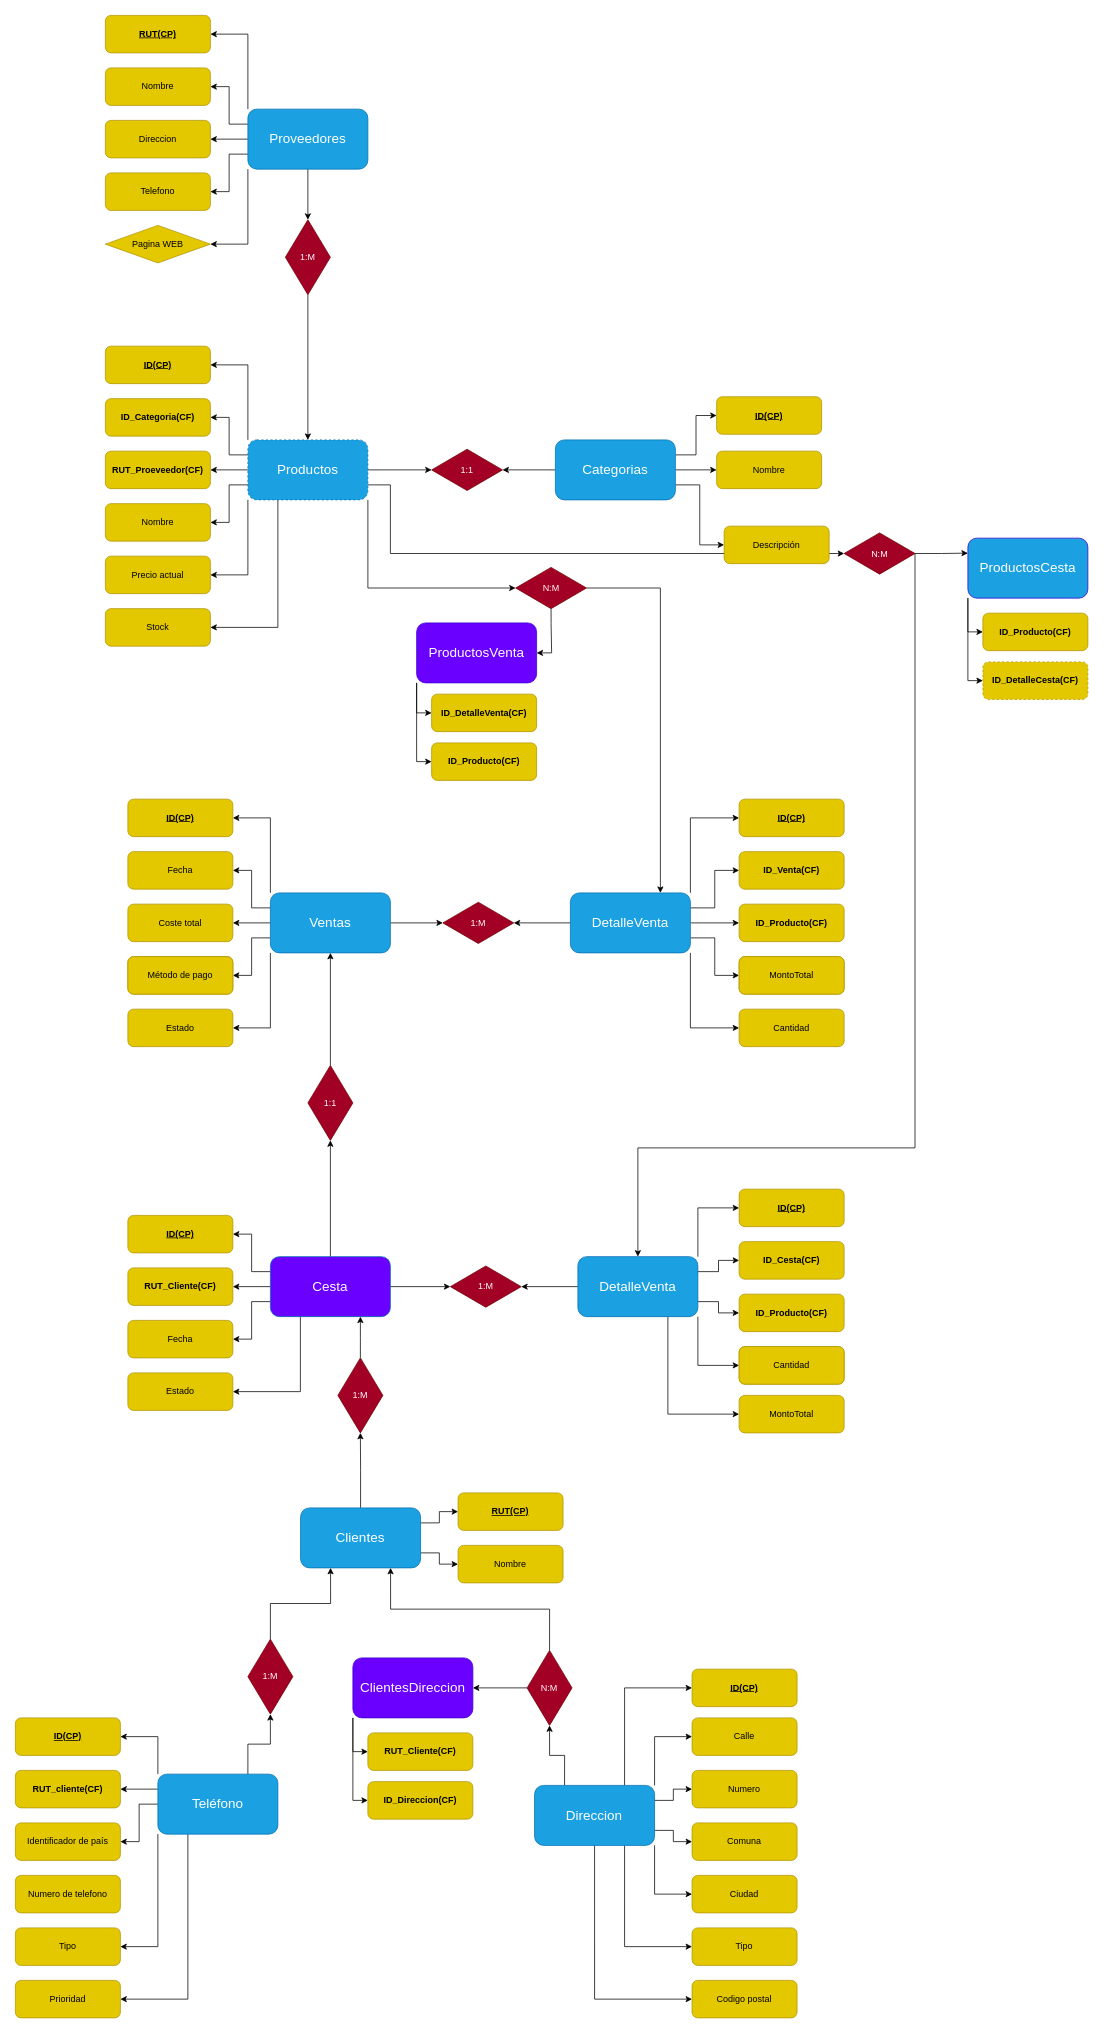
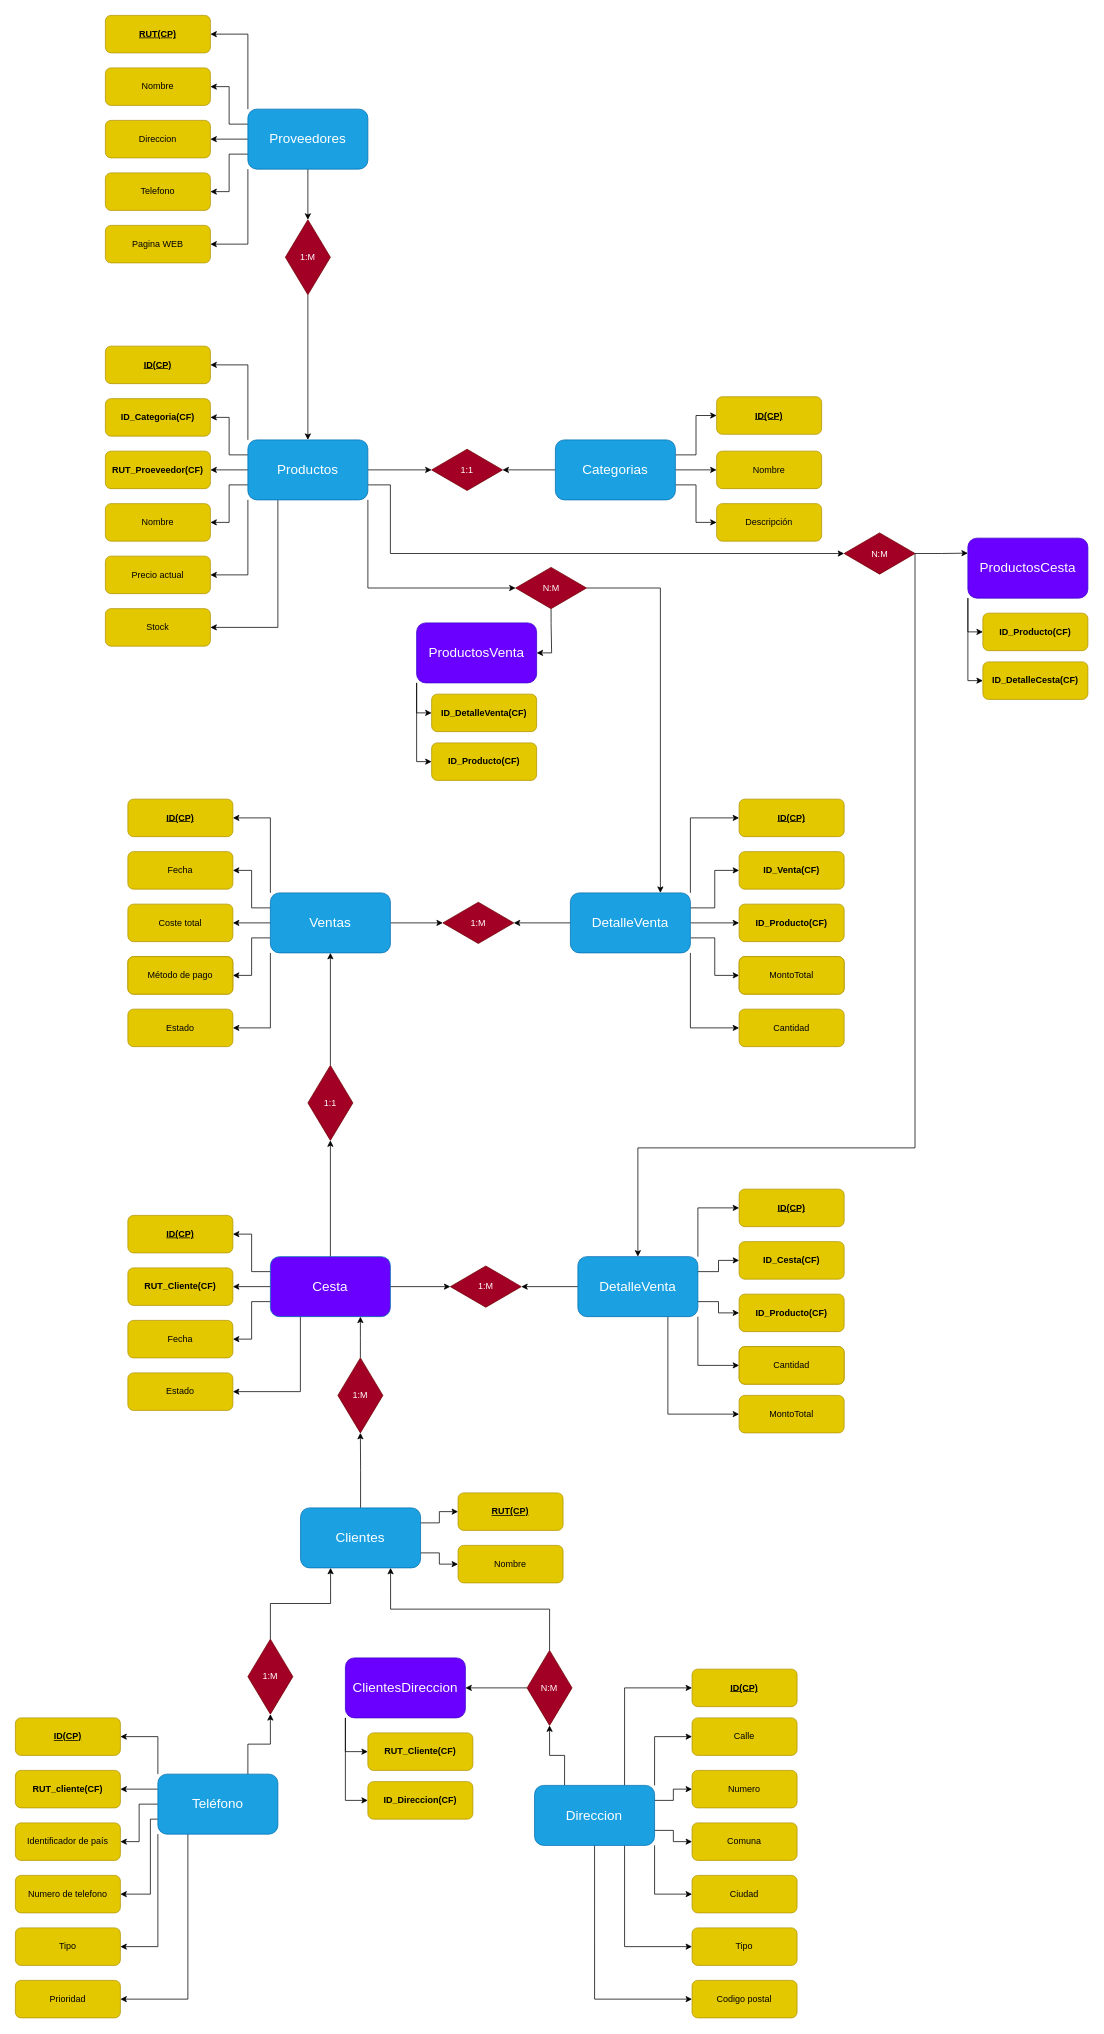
(158, 244) -> (158, 244)
(308, 470) -> (308, 470)
(777, 545) -> (769, 522)
(1028, 568) -> (1028, 568)
(1035, 681) -> (1035, 681)
(413, 1688) -> (405, 1688)
none -> (150, 1857)
